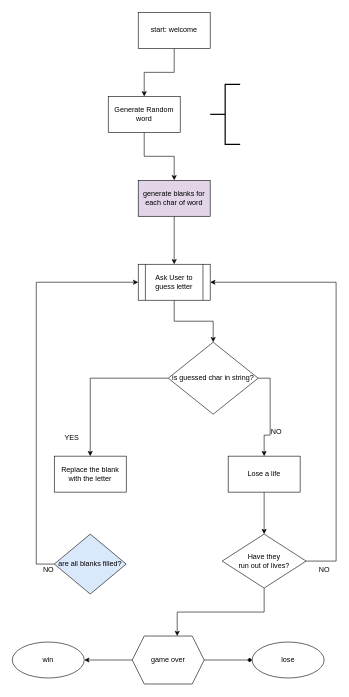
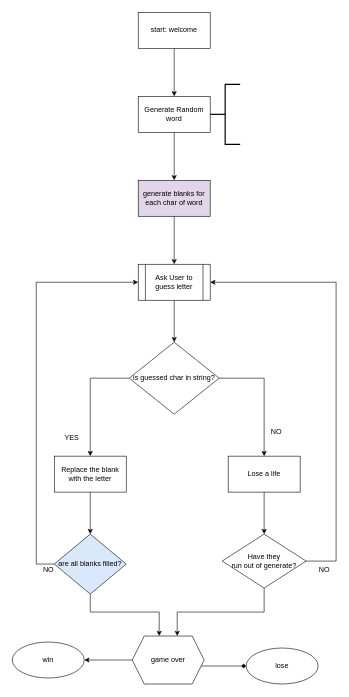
(144, 114) -> (174, 114)
(213, 378) -> (174, 378)
none -> (90, 528)
(264, 561) -> (264, 561)
none -> (90, 611)
(288, 660) -> (282, 666)
